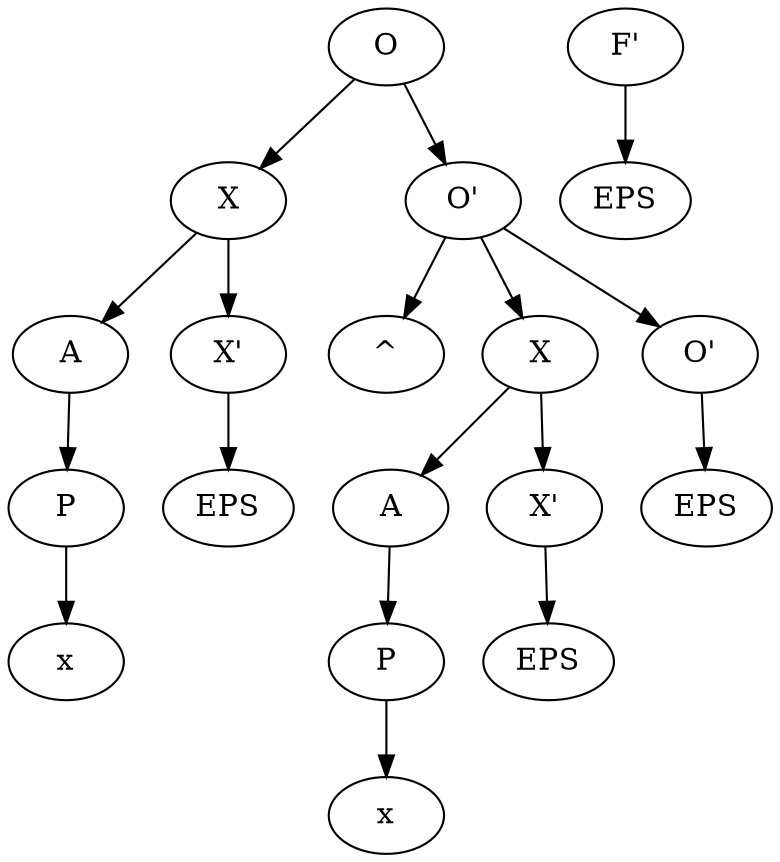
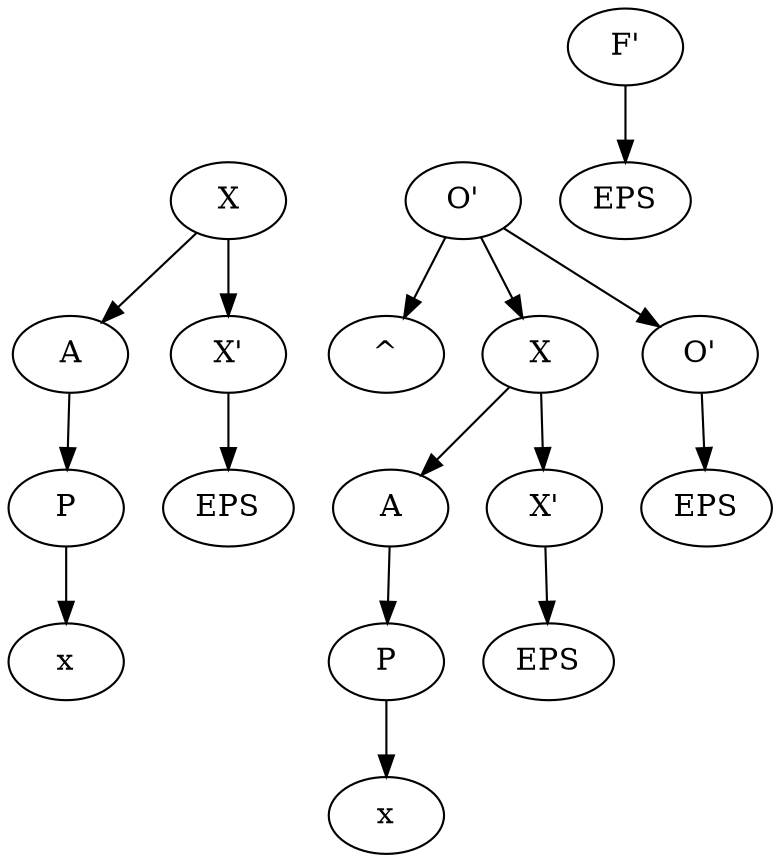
(386, 47) -> none
